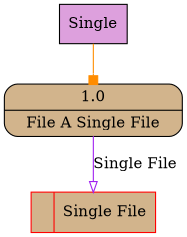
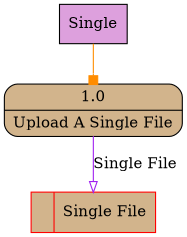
(93, 123) -> (93, 123)
